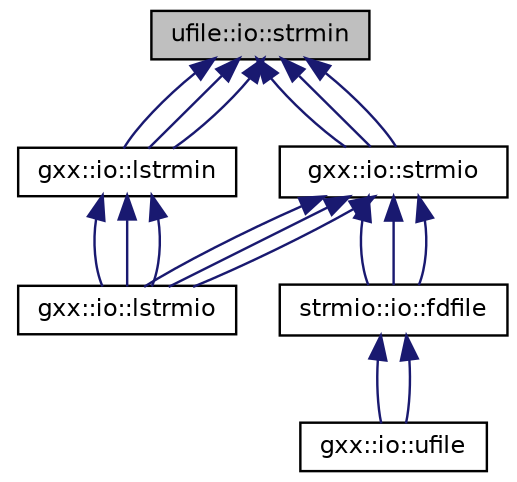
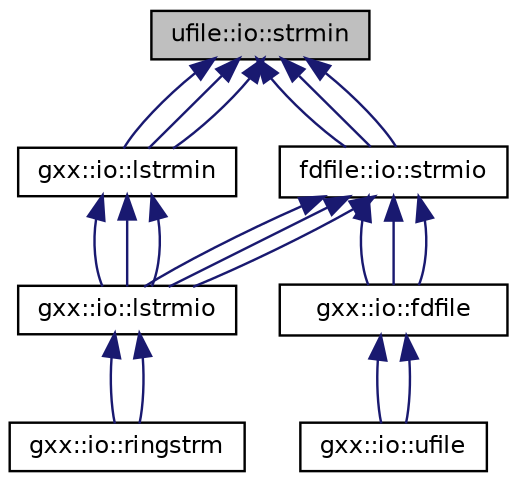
(394, 172) -> (394, 172)
(394, 310) -> (394, 310)
none -> (127, 447)
